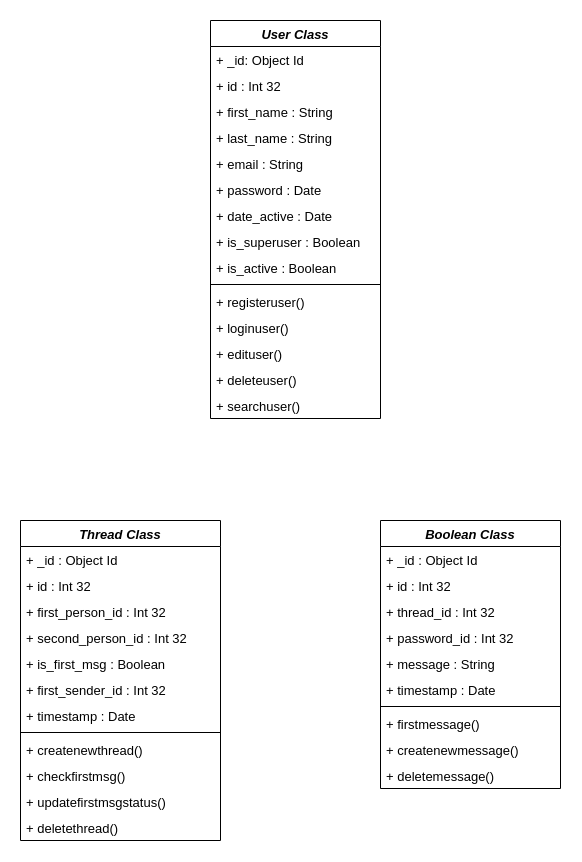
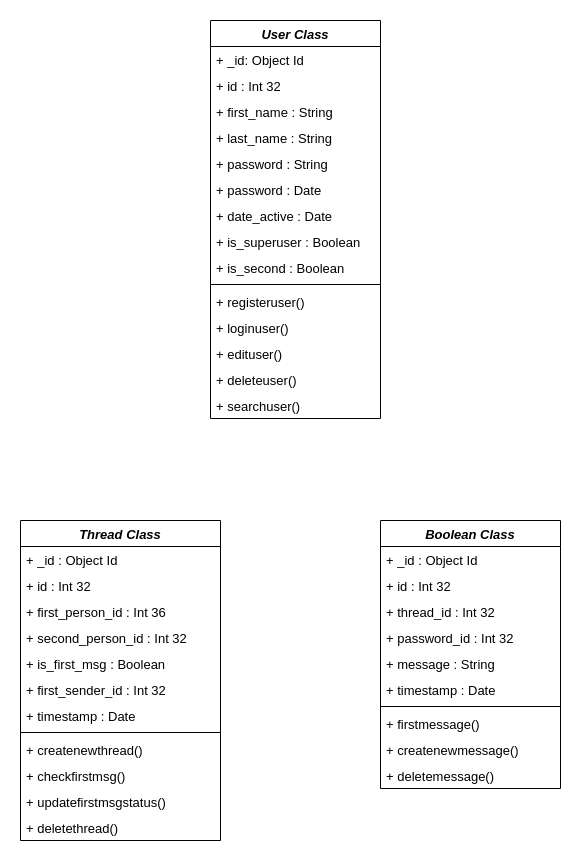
(262, 165) -> (277, 165)
(281, 269) -> (282, 269)
(109, 613) -> (109, 613)
